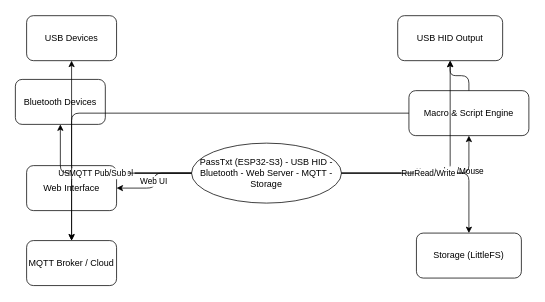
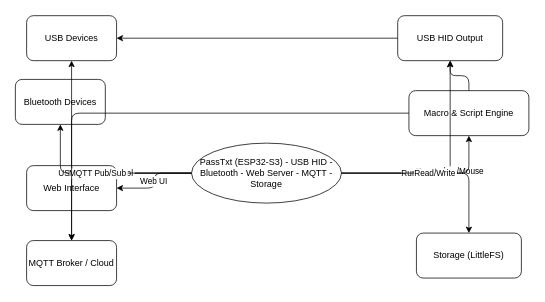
none -> (260, 38)
